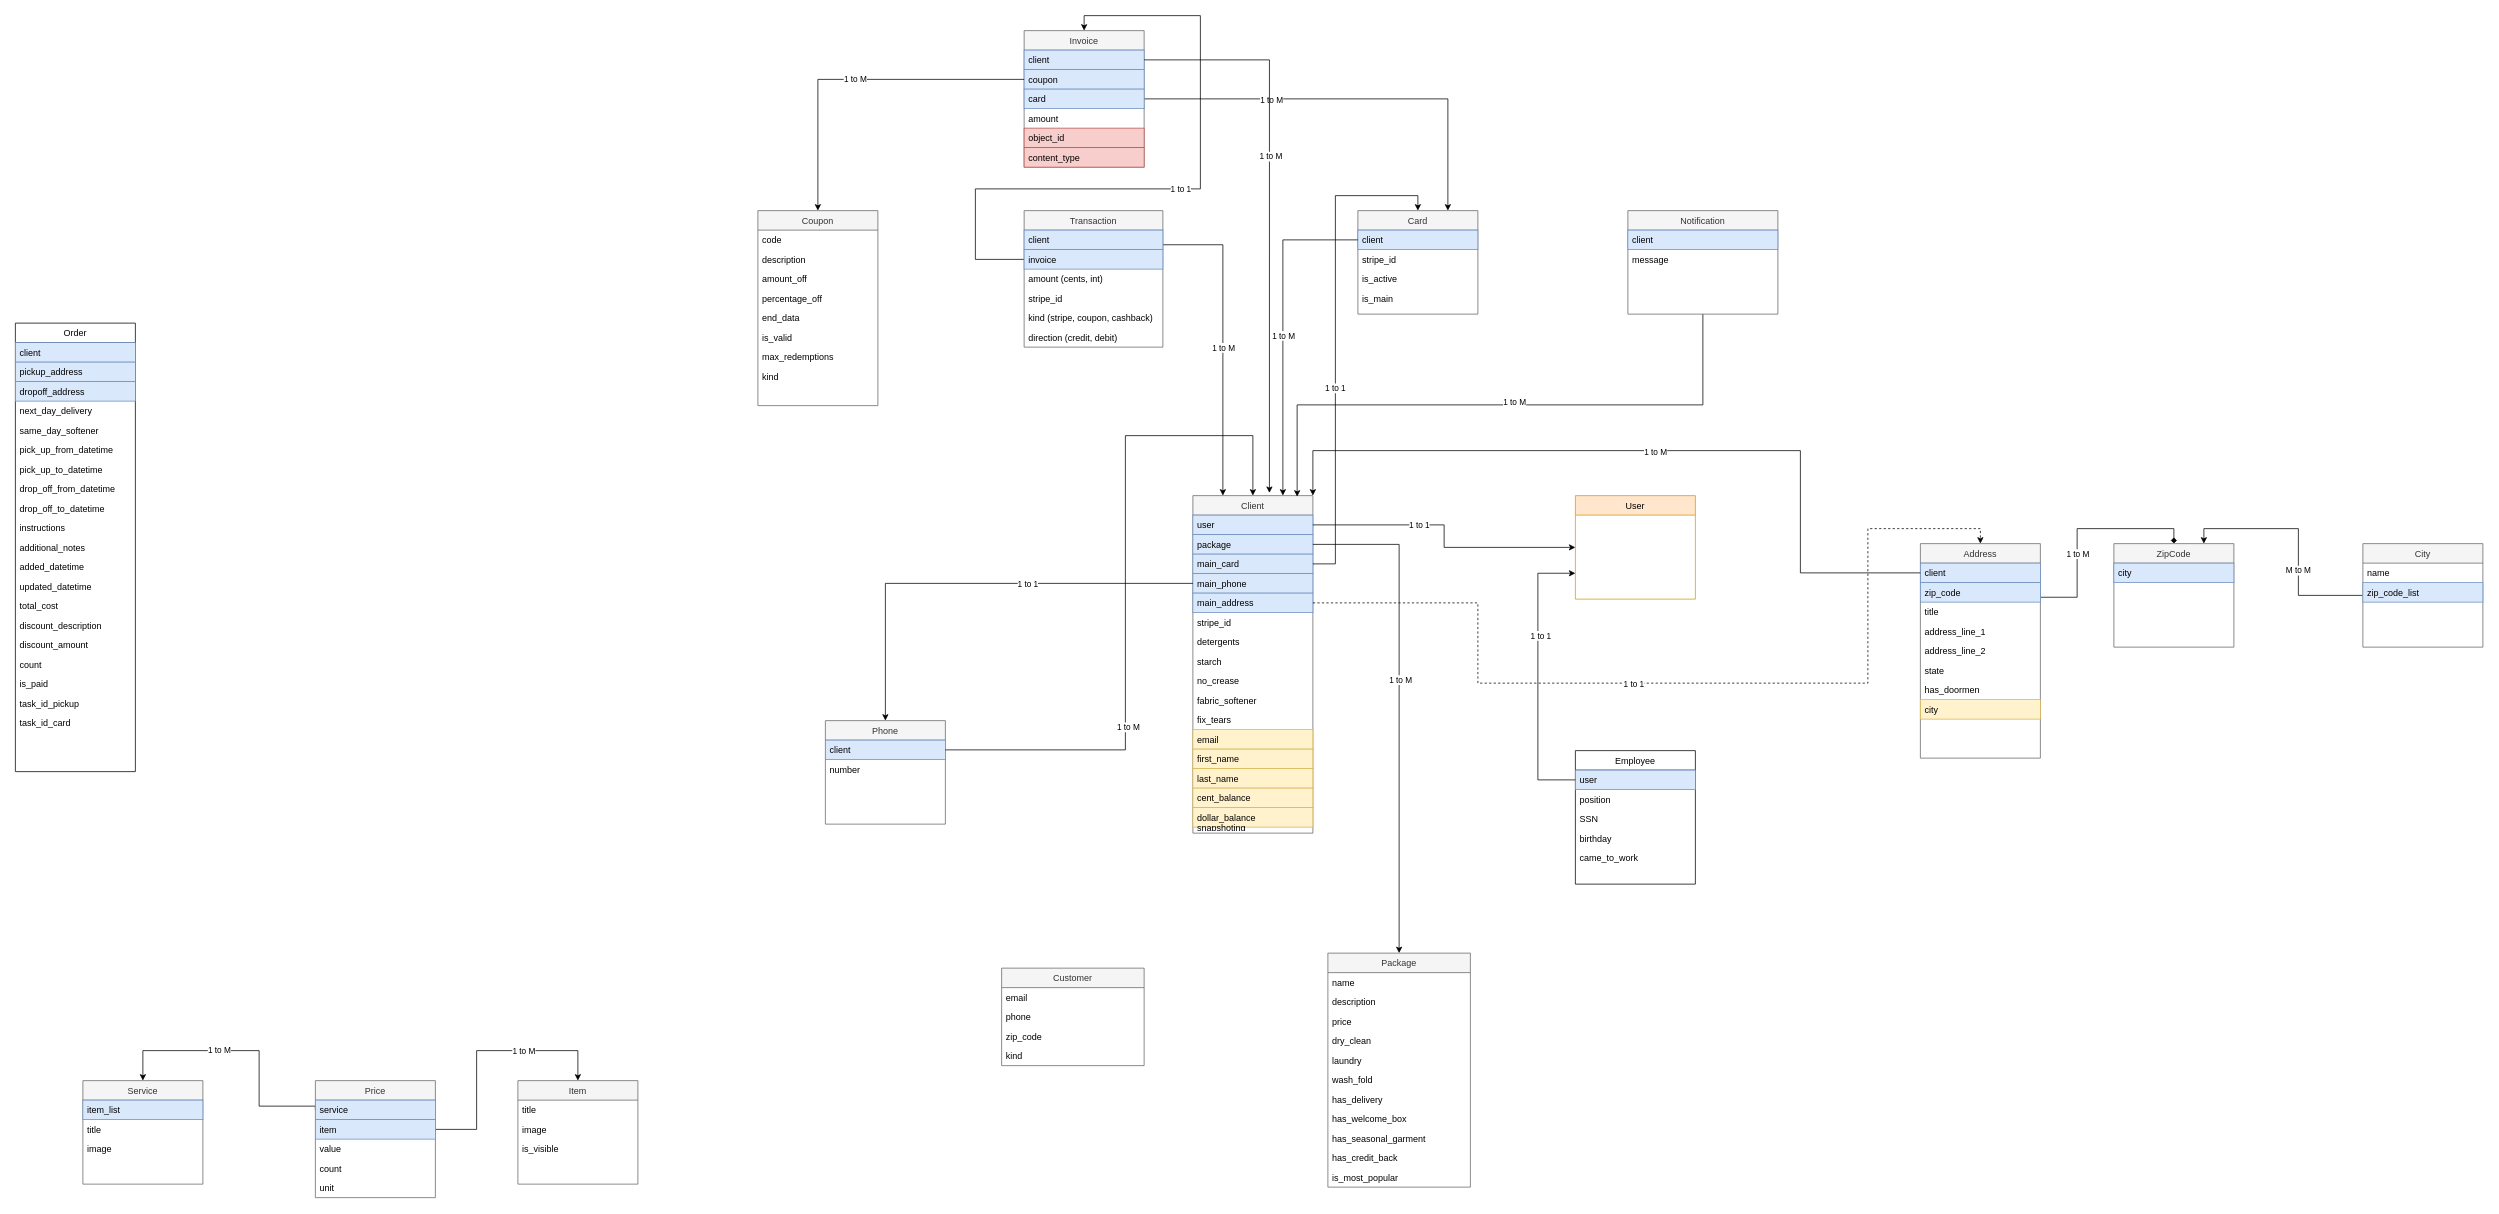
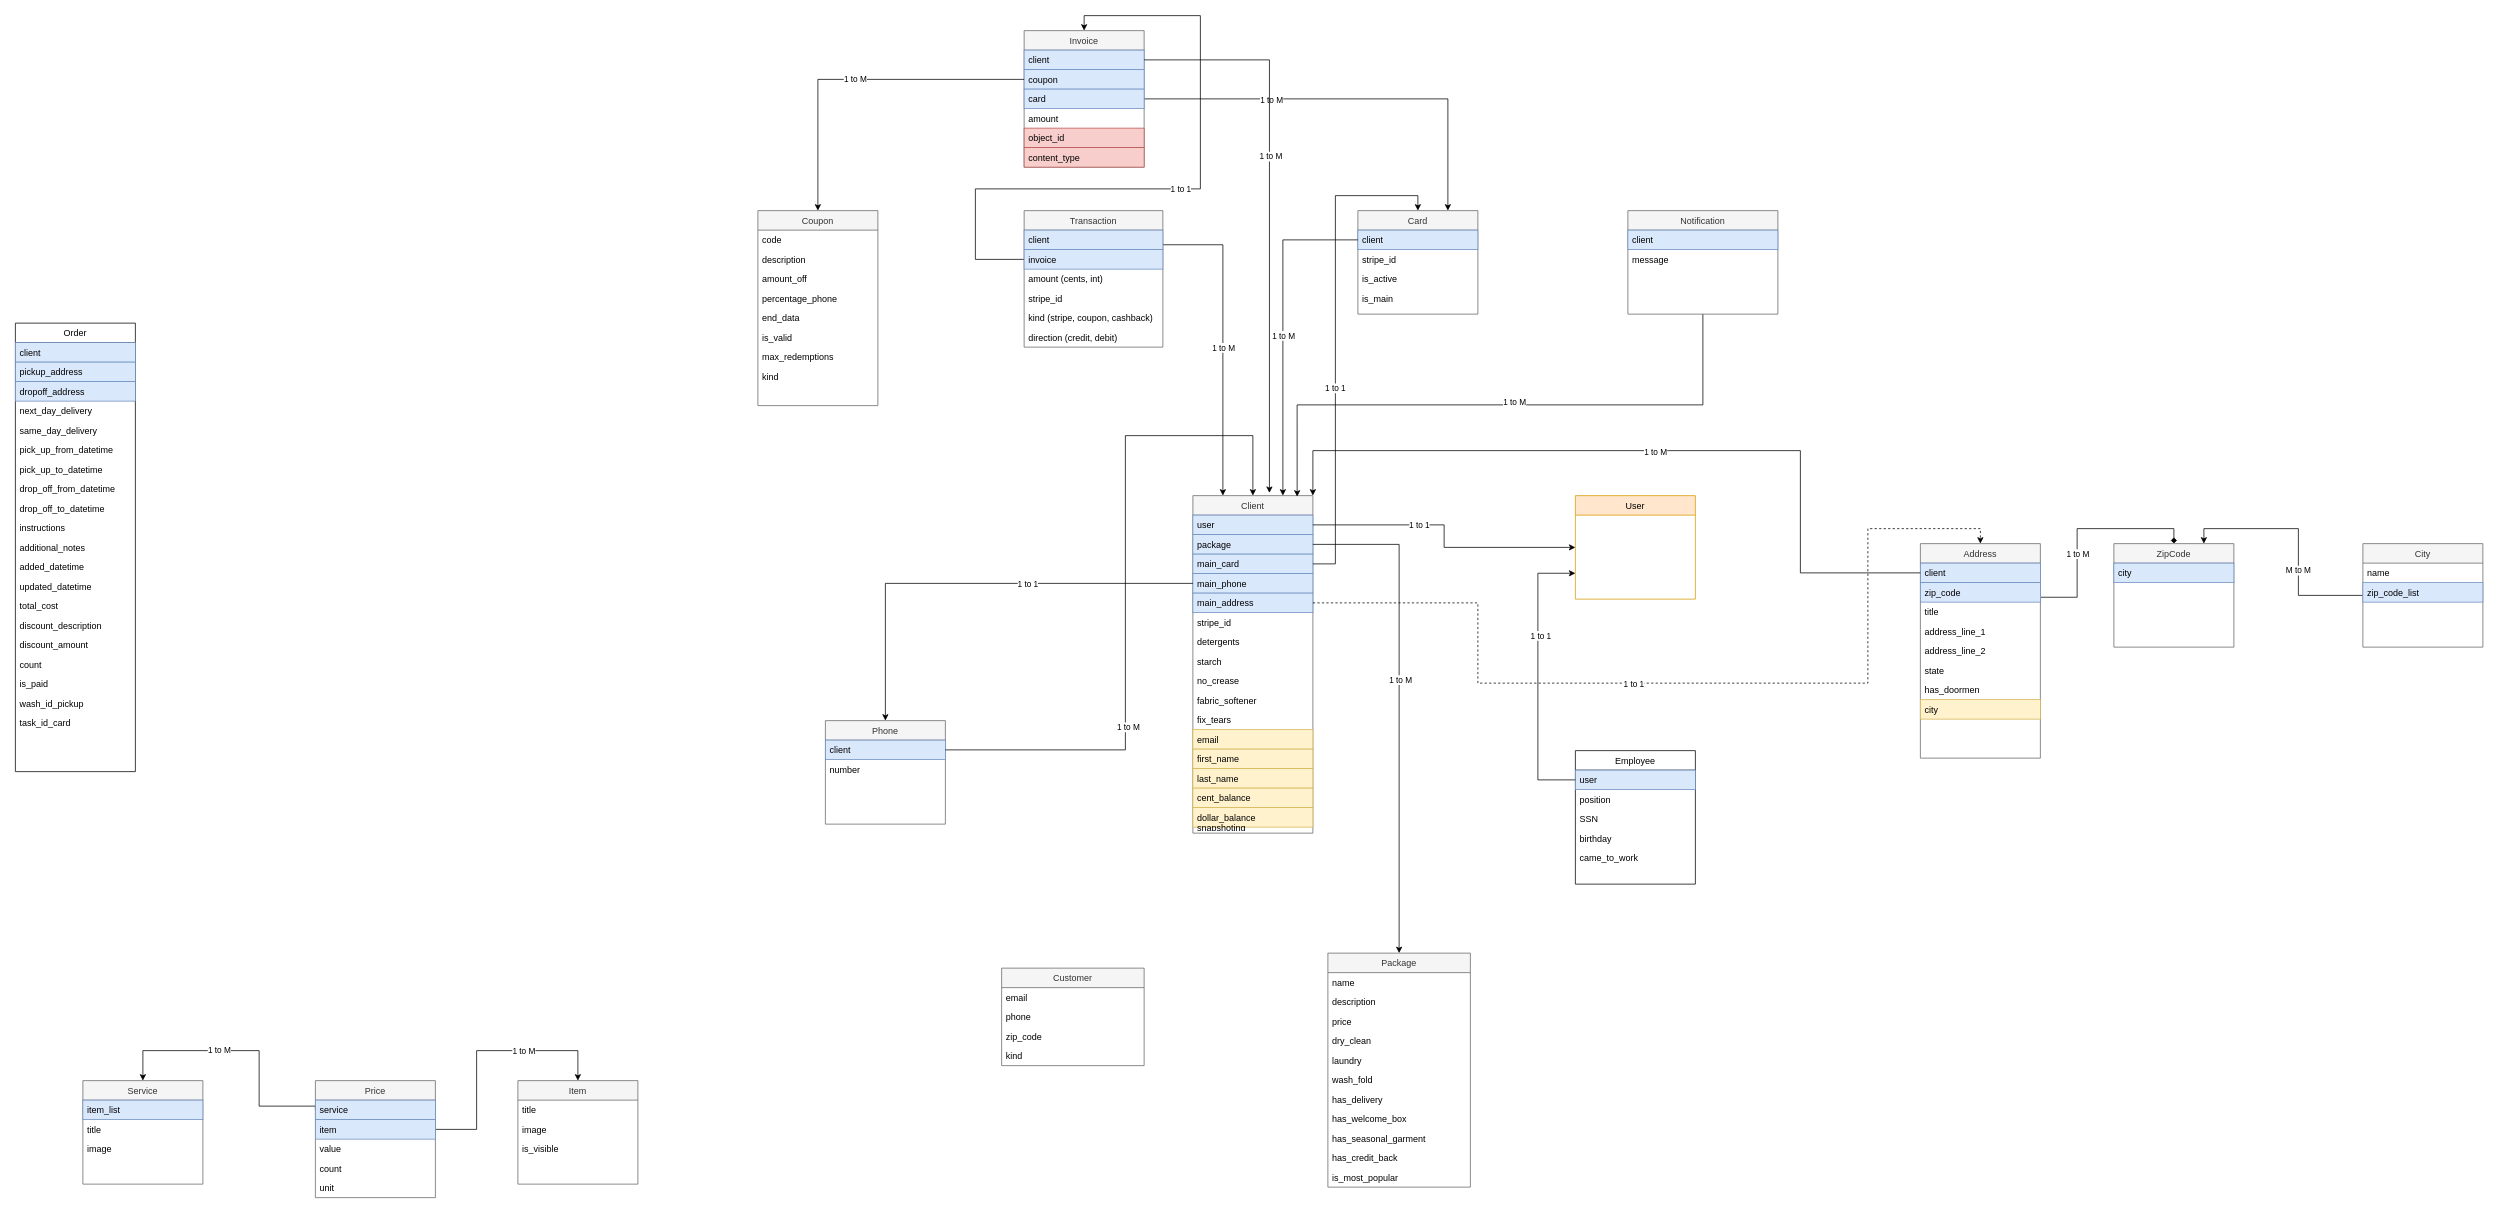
(797, 299) -> (802, 299)
(62, 431) -> (60, 431)
(52, 704) -> (52, 704)
